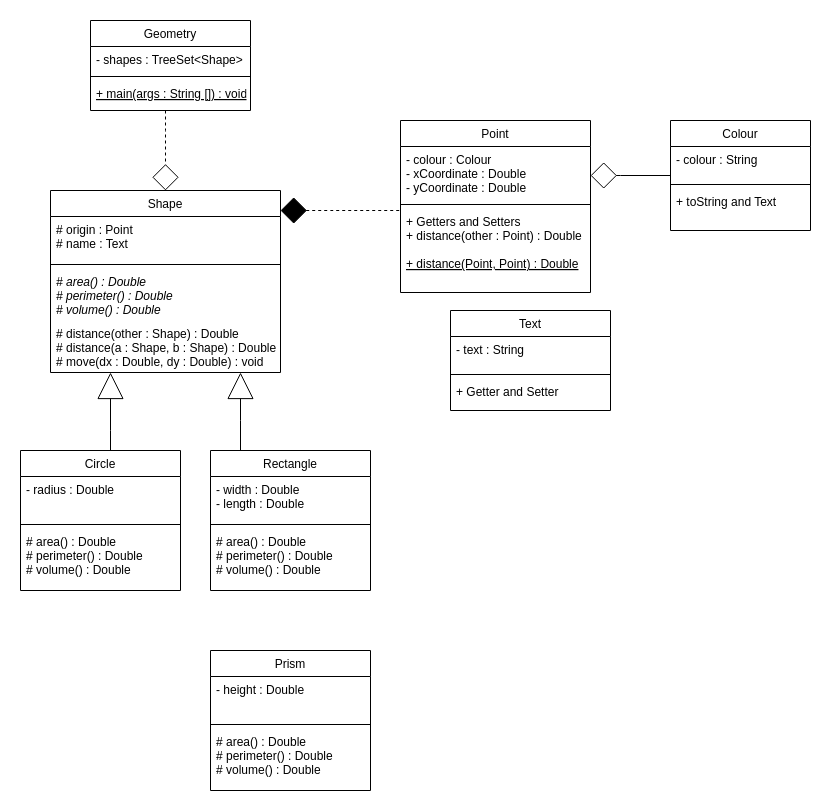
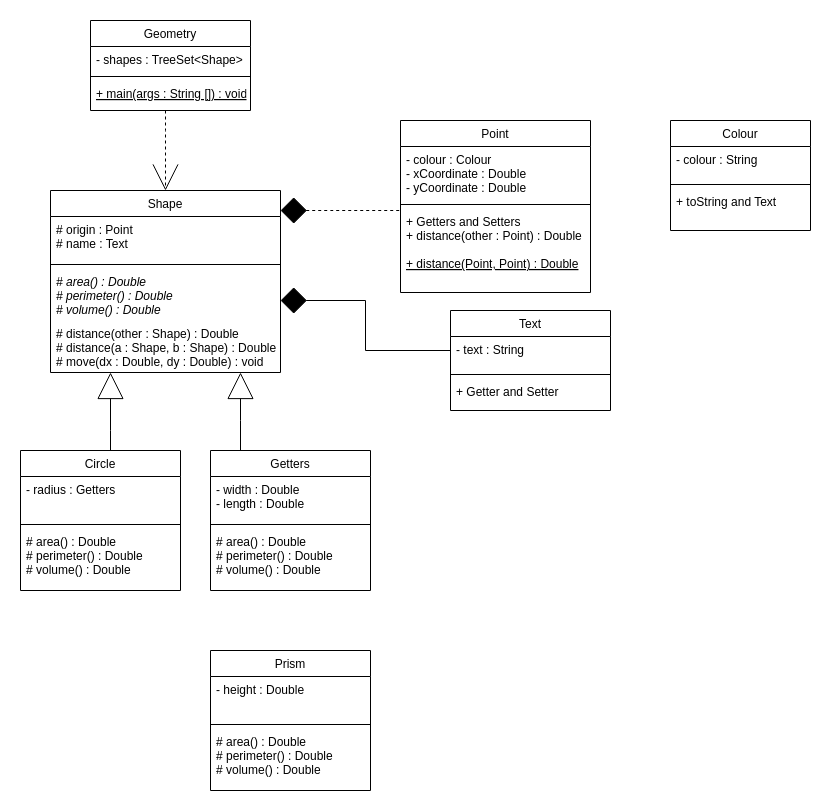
(166, 164) -> (166, 175)
(643, 176) -> none
none -> (366, 338)
(290, 464) -> (290, 464)
(74, 490) -> (79, 490)
